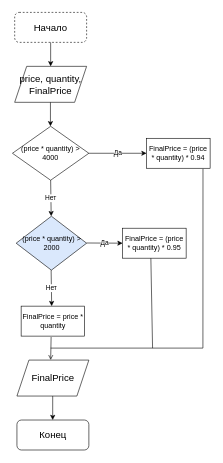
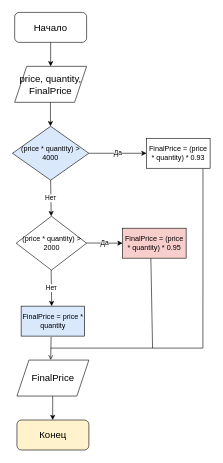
(51, 27) -> (51, 27)
(51, 153) -> (51, 153)
(179, 153) -> (179, 153)
(51, 243) -> (51, 243)
(155, 243) -> (155, 243)
(53, 321) -> (53, 321)
(53, 435) -> (53, 435)
